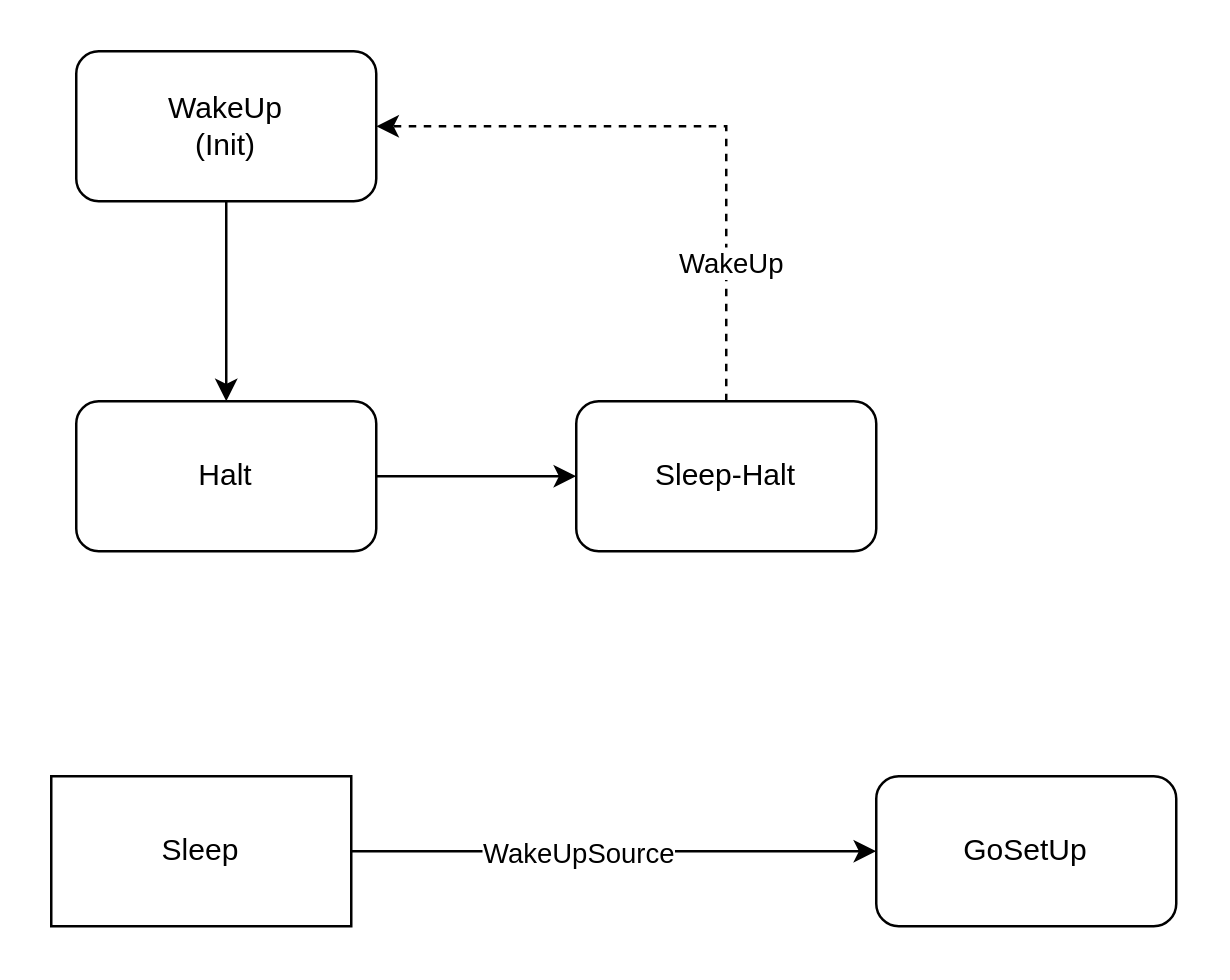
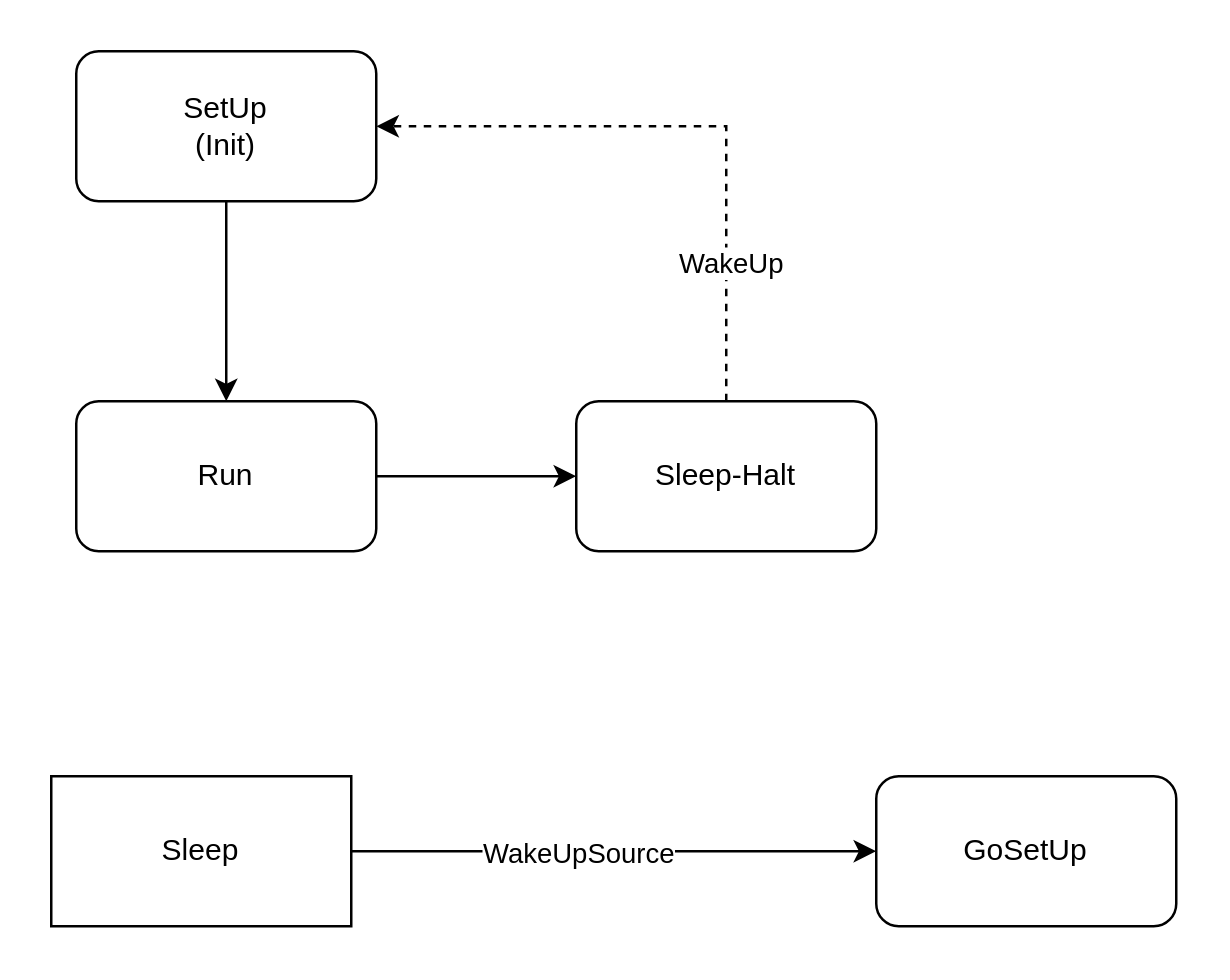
(226, 126) -> (226, 126)
(226, 476) -> (226, 476)
